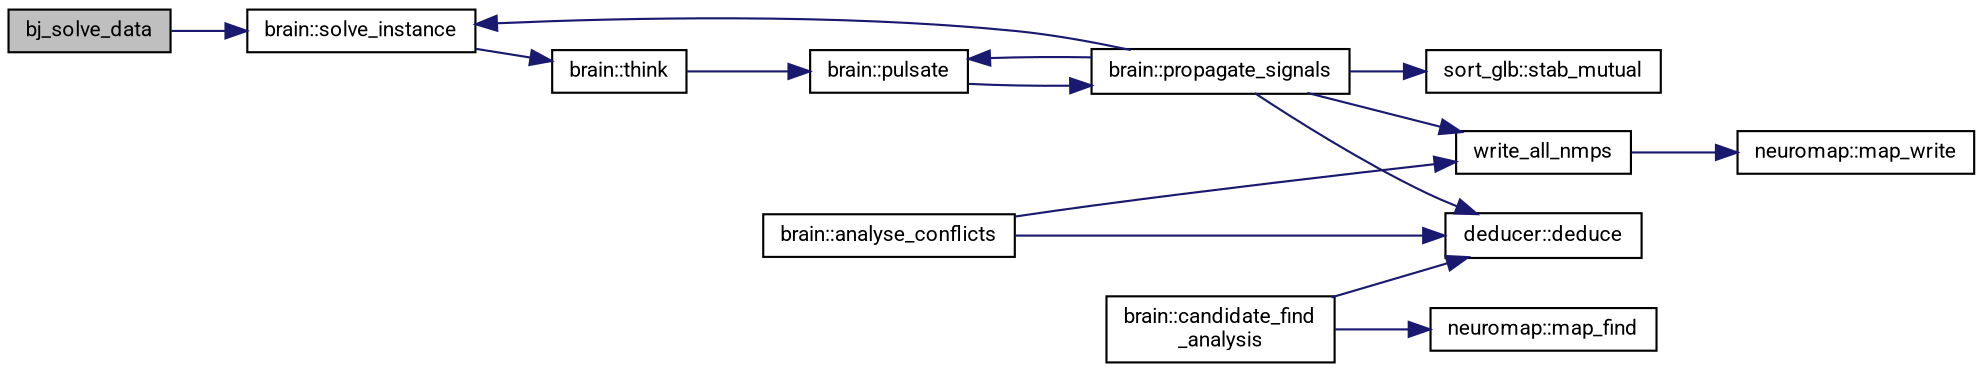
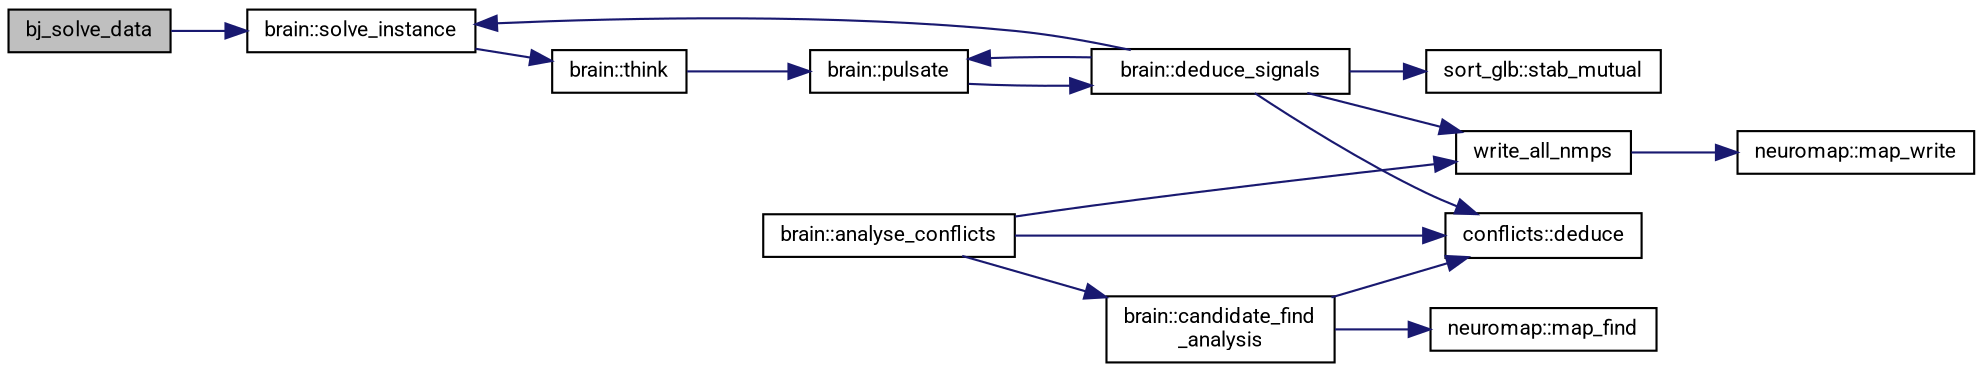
(1221, 71) -> (1221, 71)
(1544, 236) -> (1544, 236)
none -> (1024, 274)
